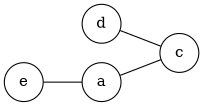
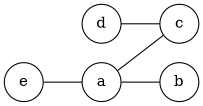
none -> (179, 82)
